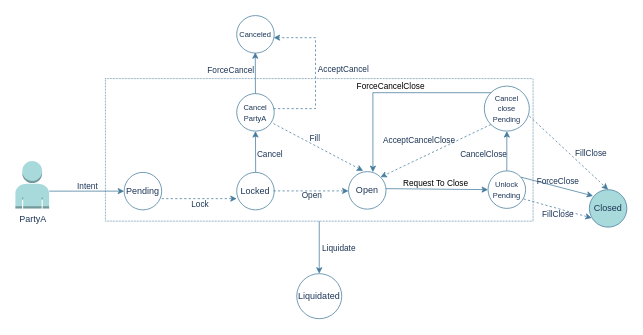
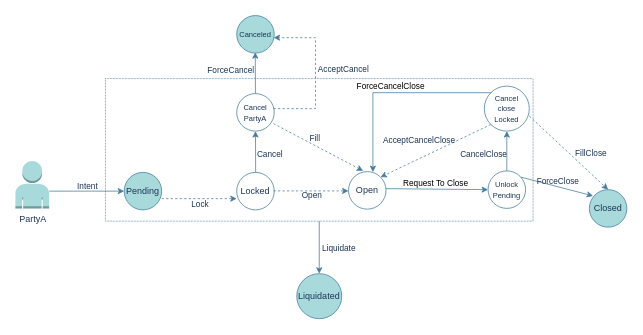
(255, 34) -> (255, 34)
(507, 108) -> (507, 108)
(143, 191) -> (143, 191)
(555, 207) -> none
(319, 296) -> (319, 296)
